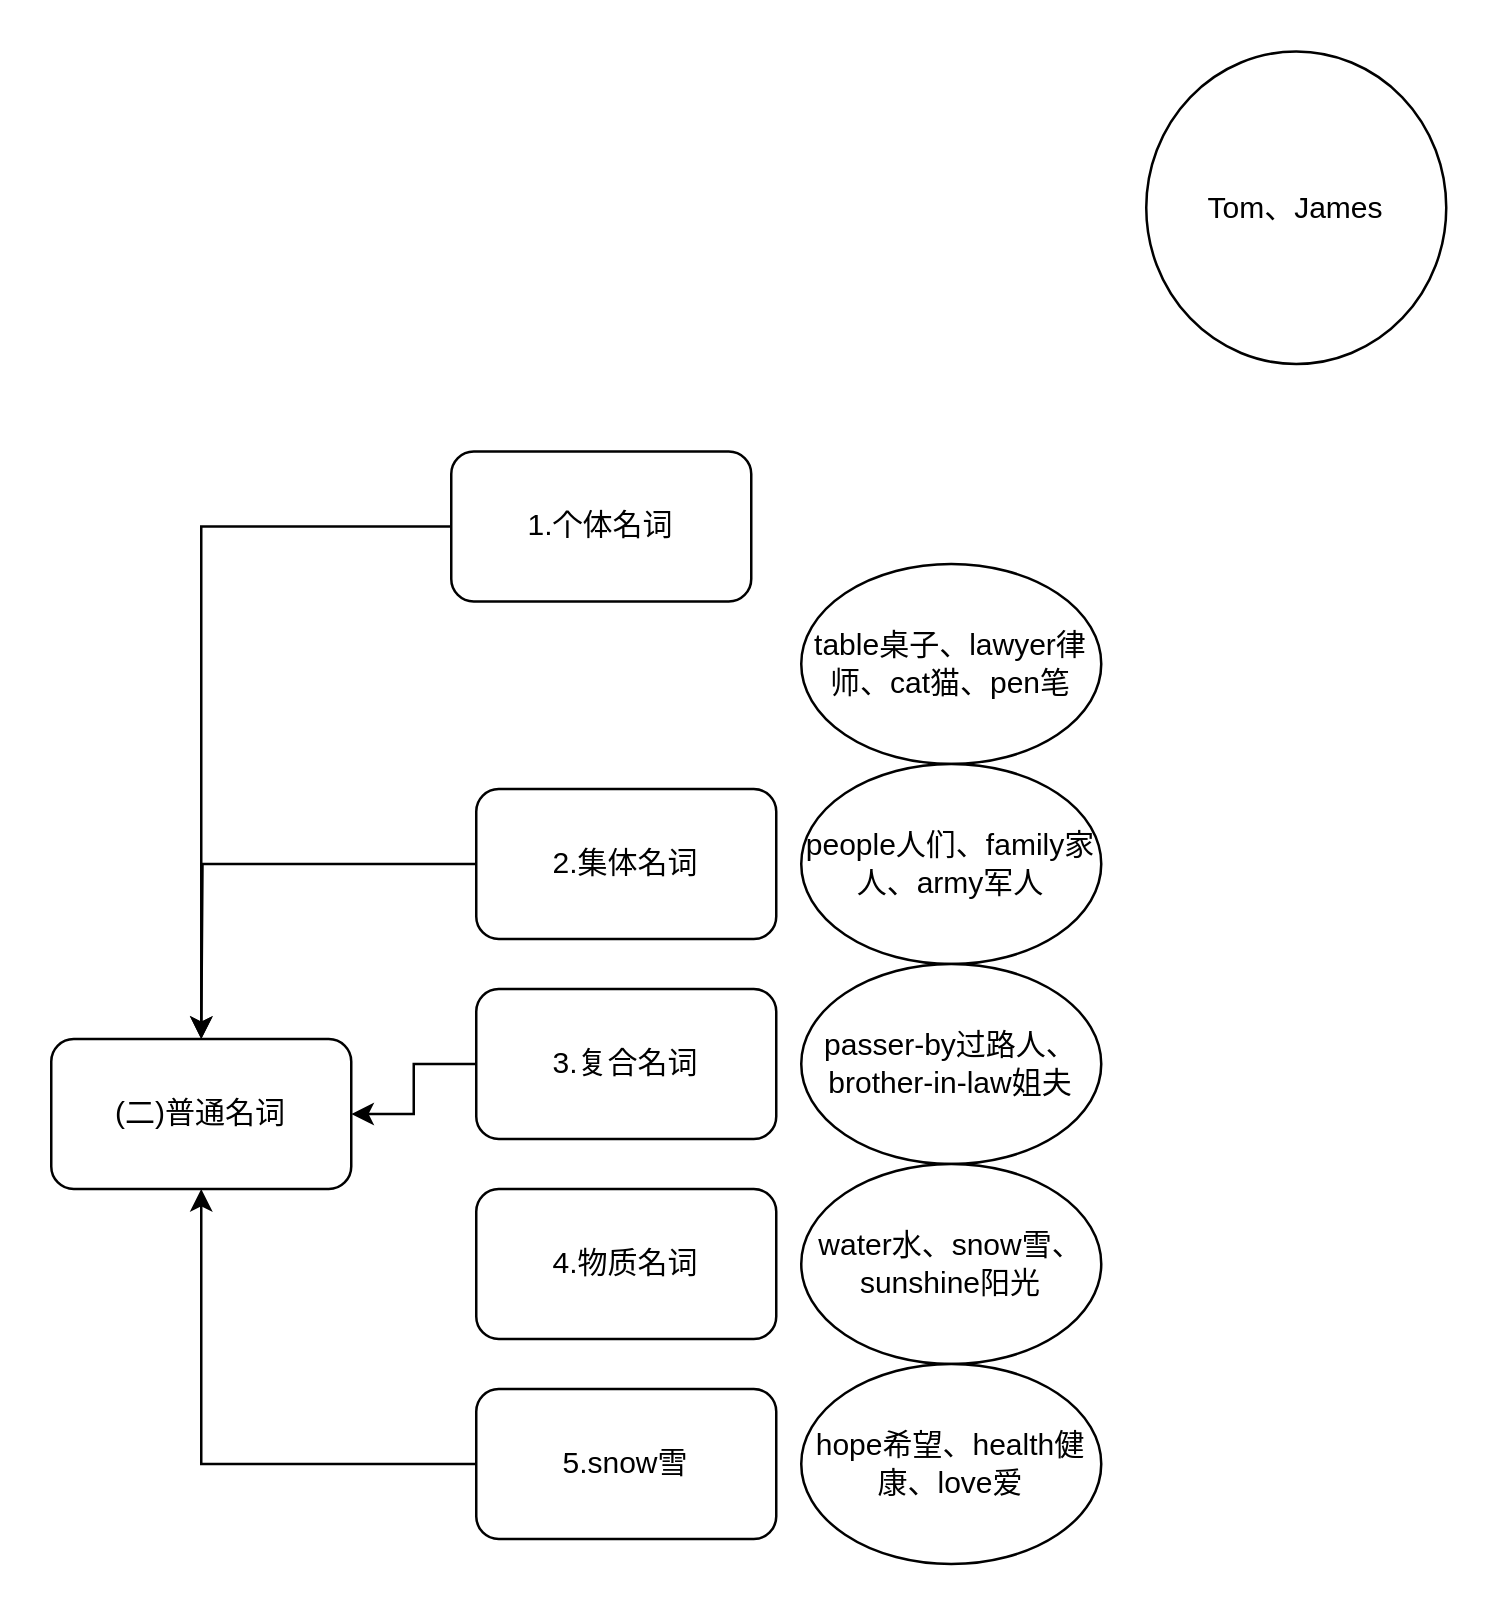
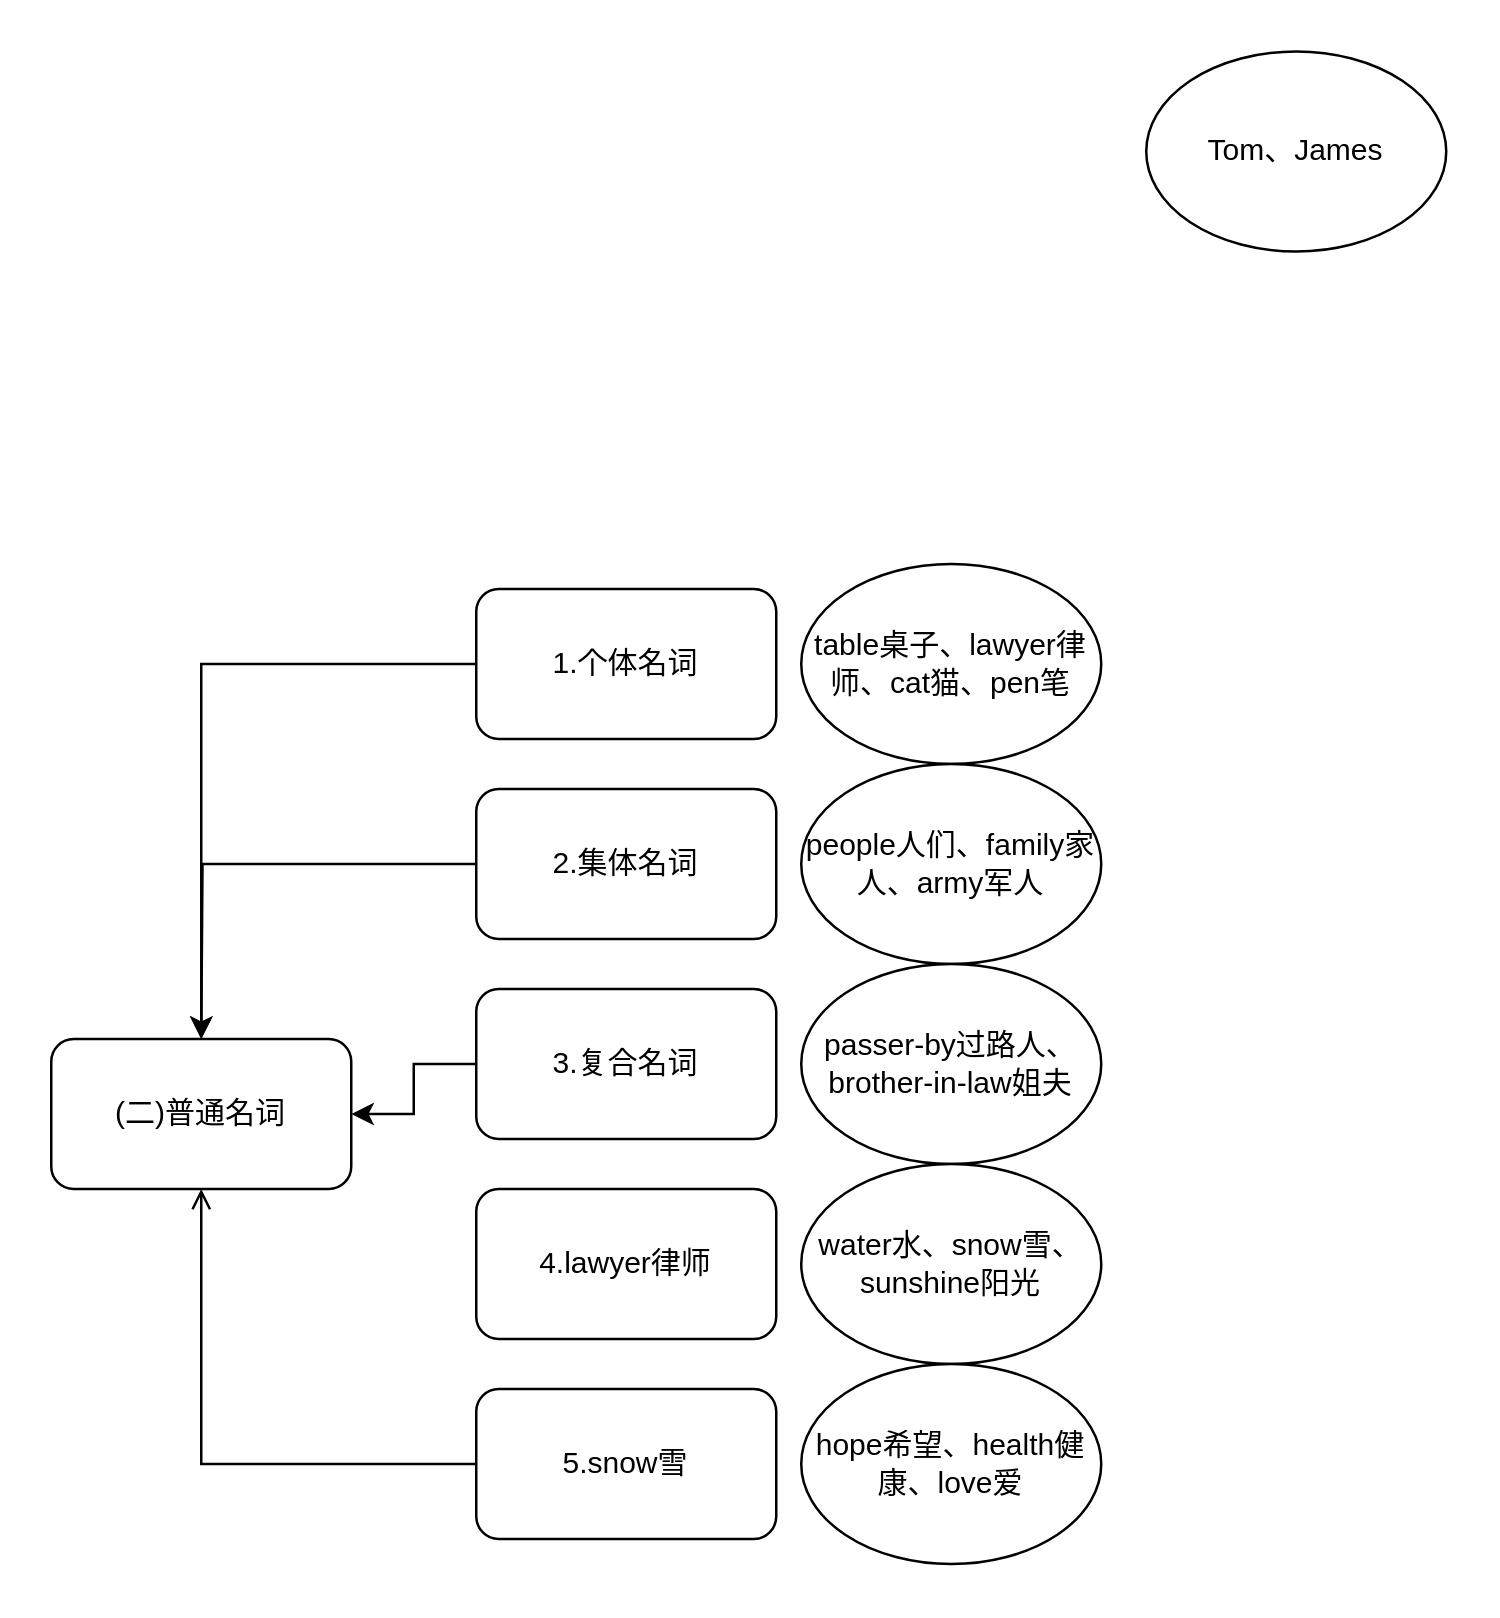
(1296, 208) -> (1296, 151)
(601, 526) -> (626, 664)
(201, 1207) -> (201, 1202)
(626, 1264) -> (626, 1264)
